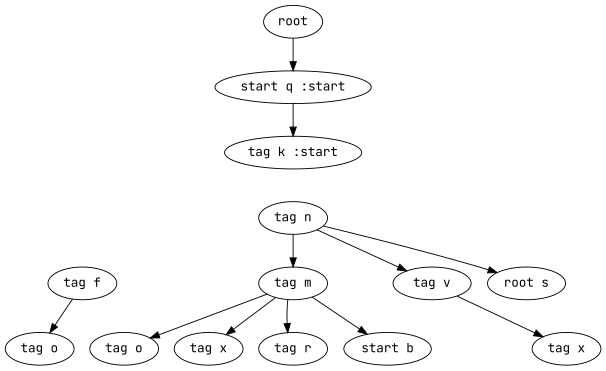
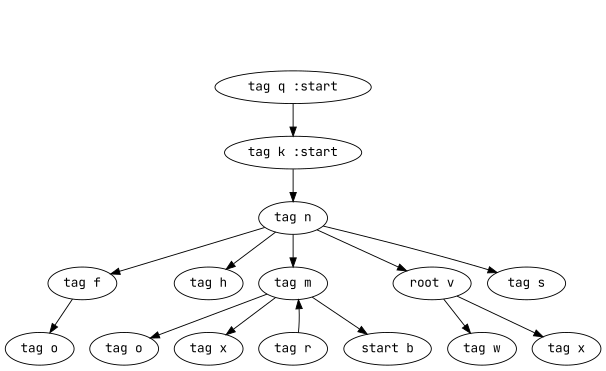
(293, 22) -> none
(293, 87) -> (293, 87)
none -> (293, 181)
none -> (192, 249)
none -> (209, 283)
(432, 283) -> (432, 283)
(527, 283) -> (527, 283)
(287, 312) -> (299, 321)
none -> (482, 349)
